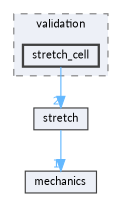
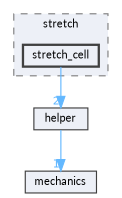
(61, 25) -> (61, 25)
(61, 119) -> (61, 119)
